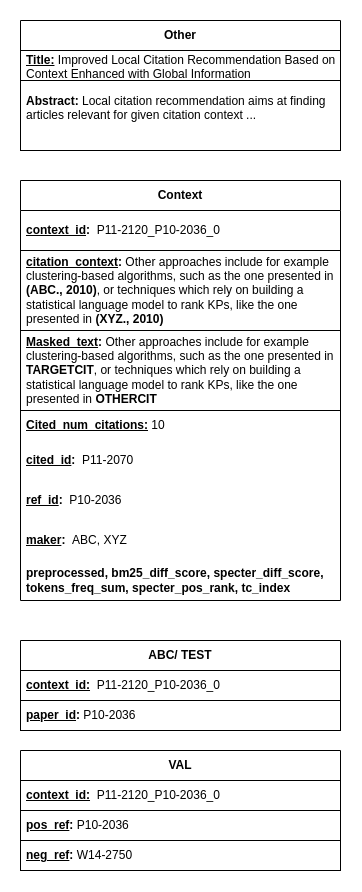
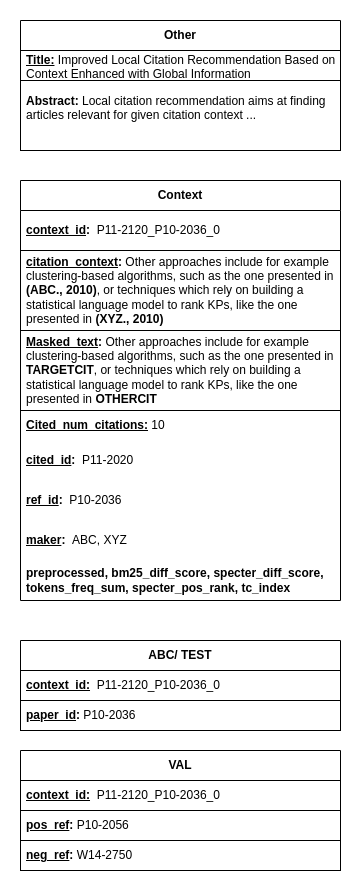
(84, 461) -> (84, 461)
(82, 826) -> (82, 826)
